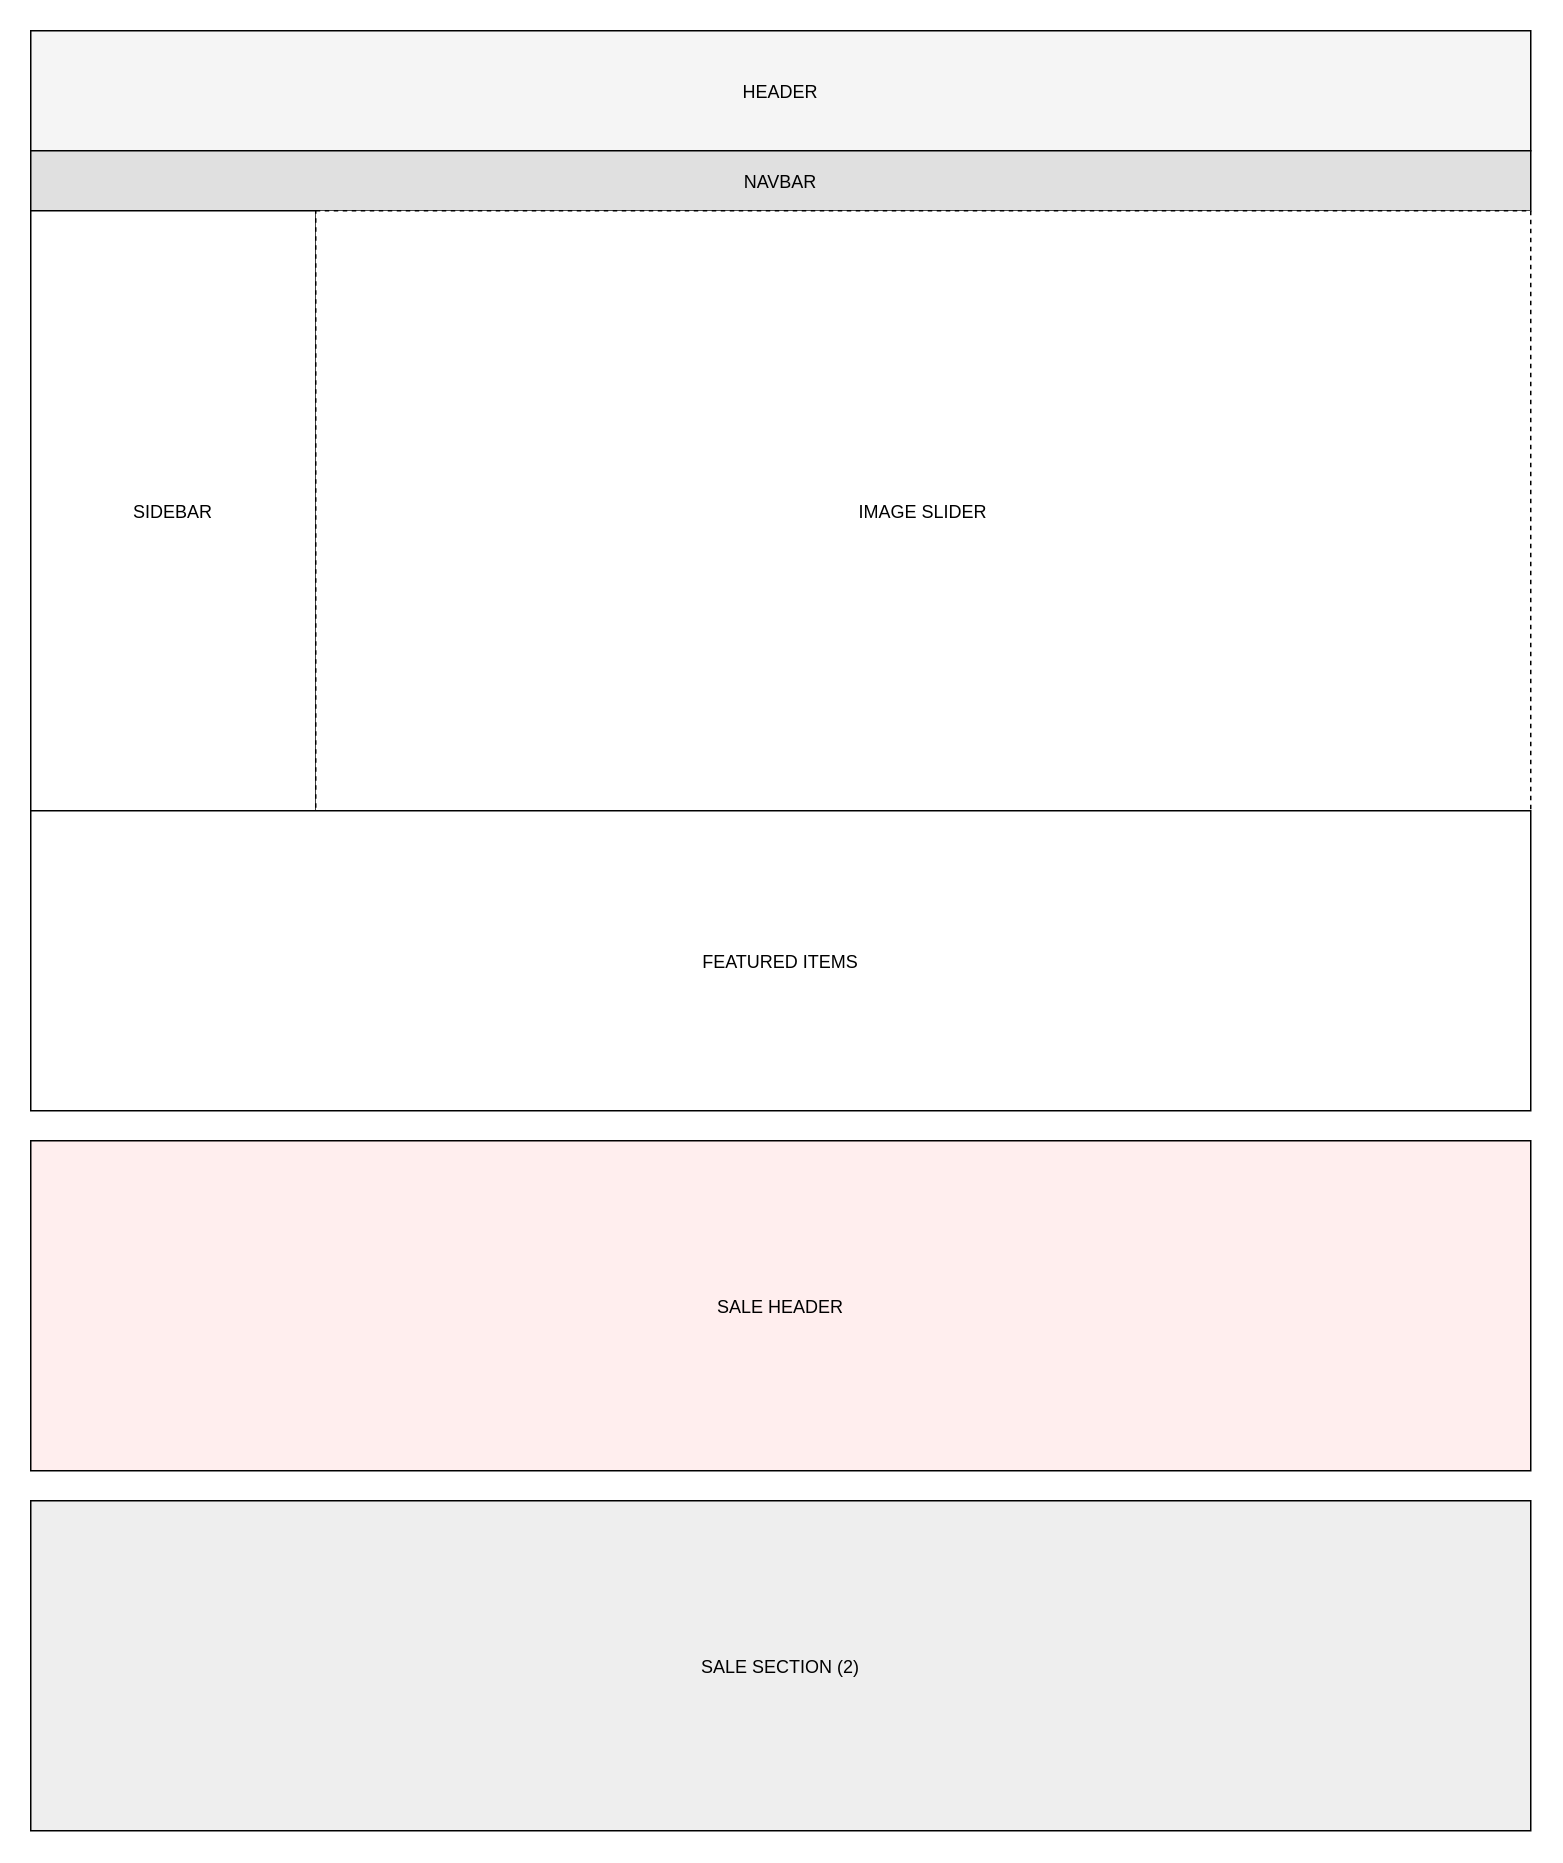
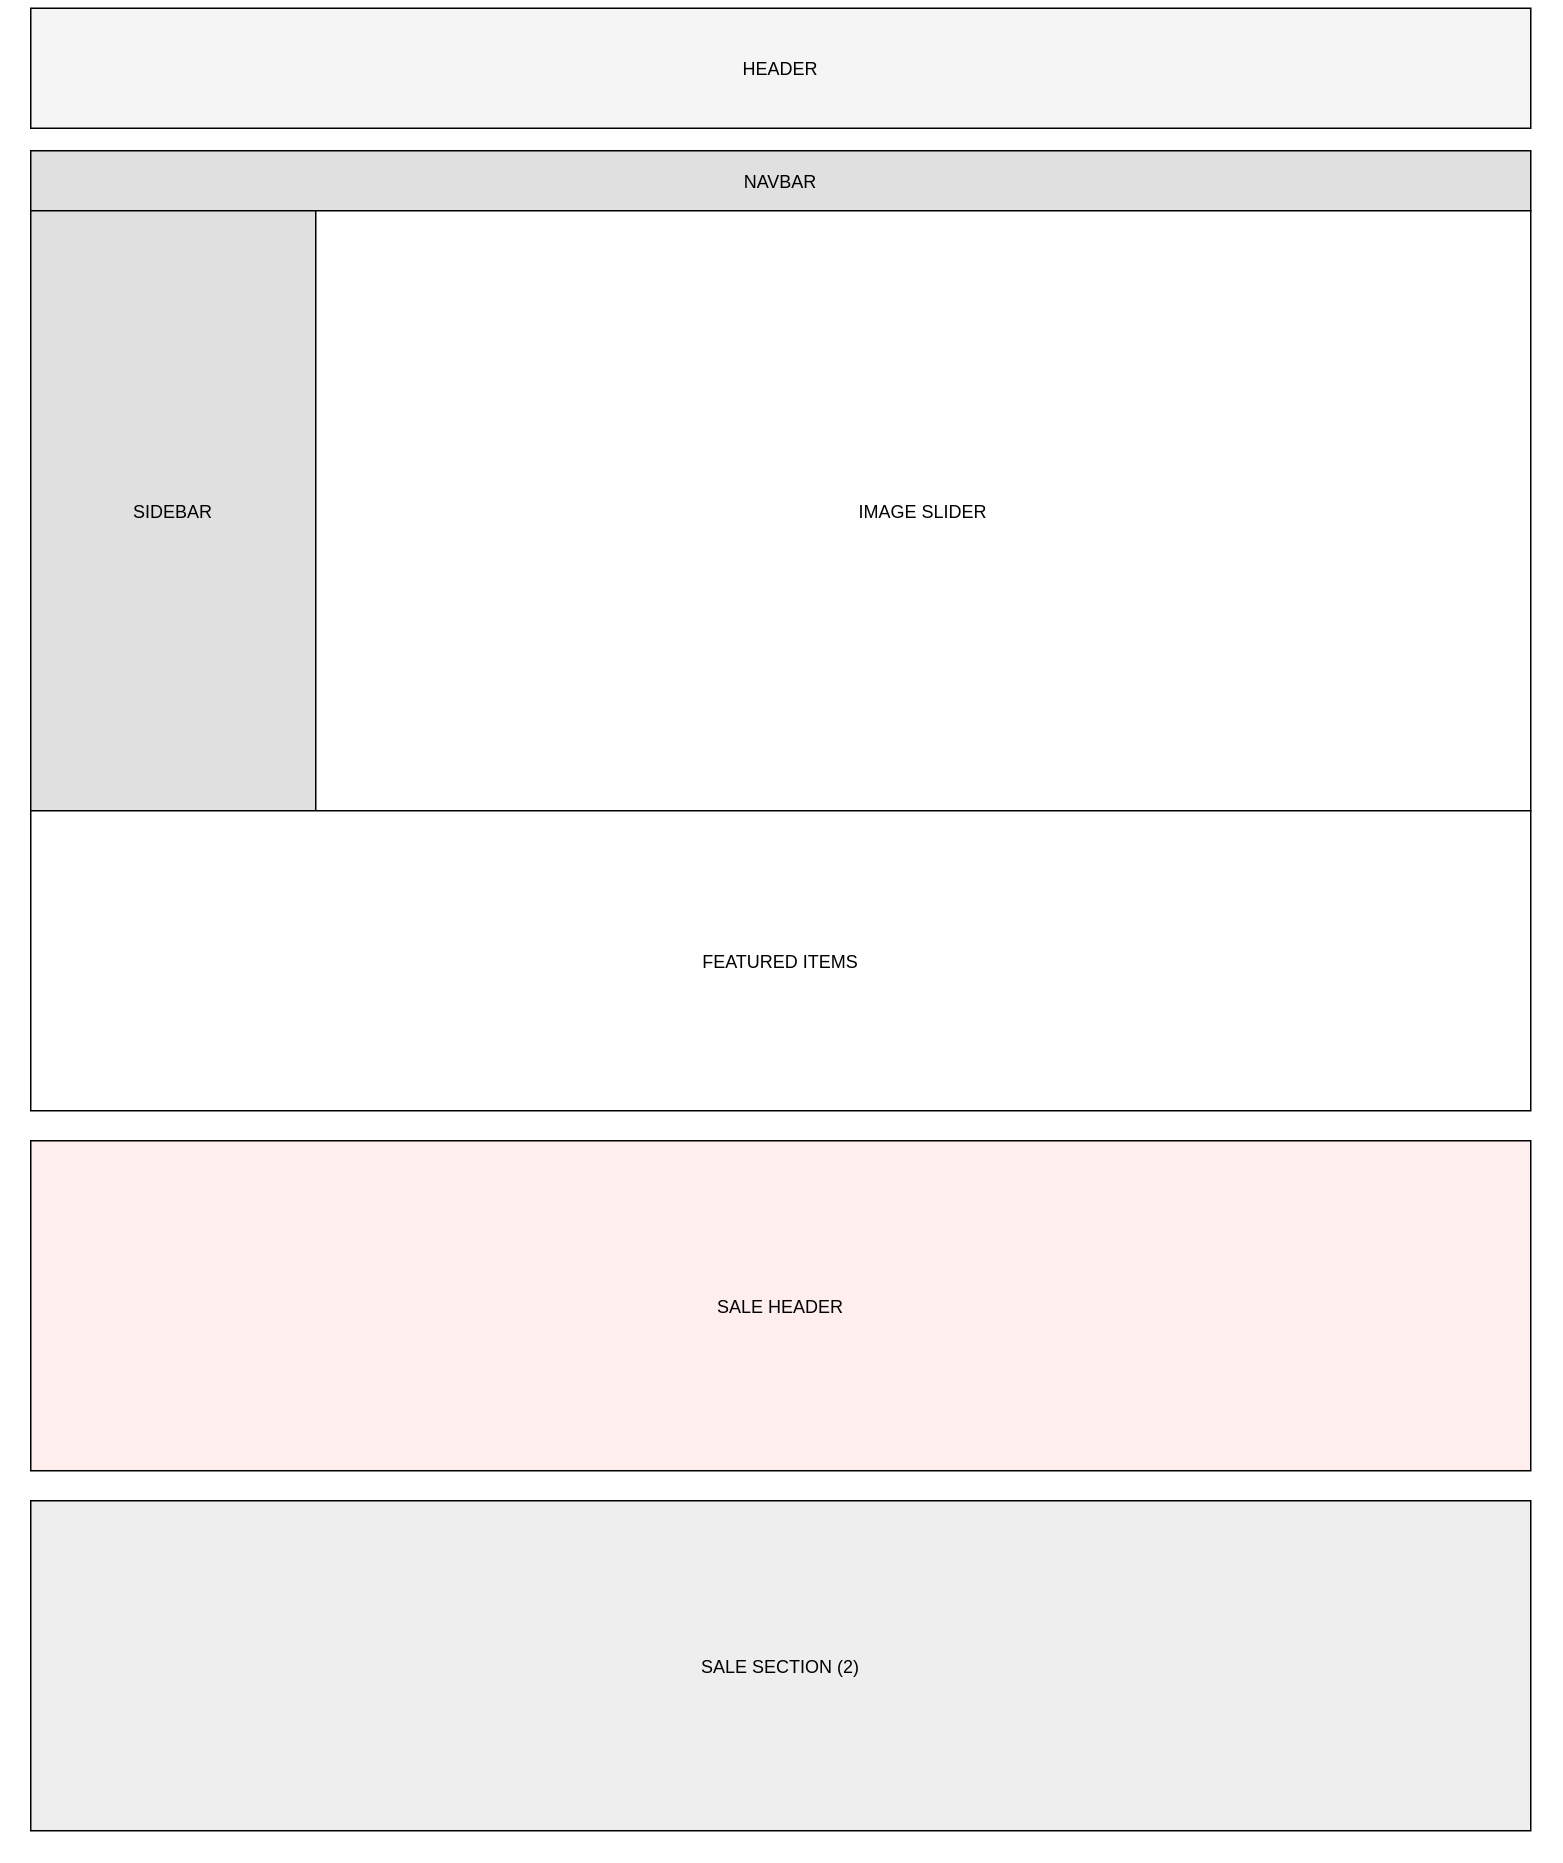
(781, 91) -> (781, 68)
(173, 511) -> (173, 511)
(923, 511) -> (923, 511)
